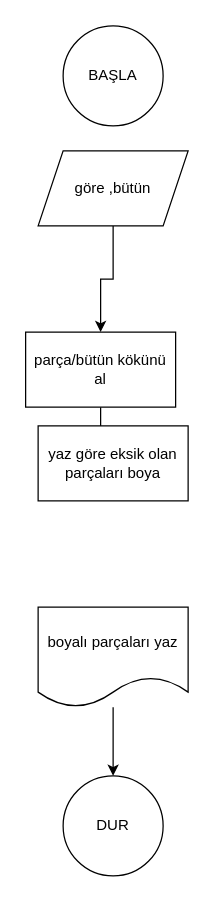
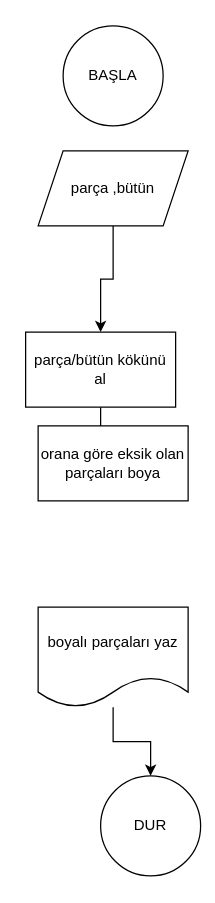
(113, 188) -> (113, 188)
(113, 463) -> (113, 463)
(113, 826) -> (151, 826)
